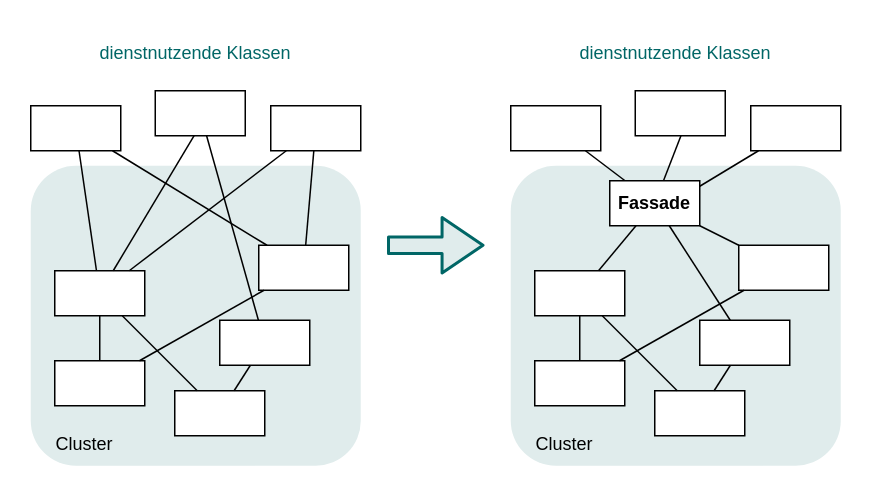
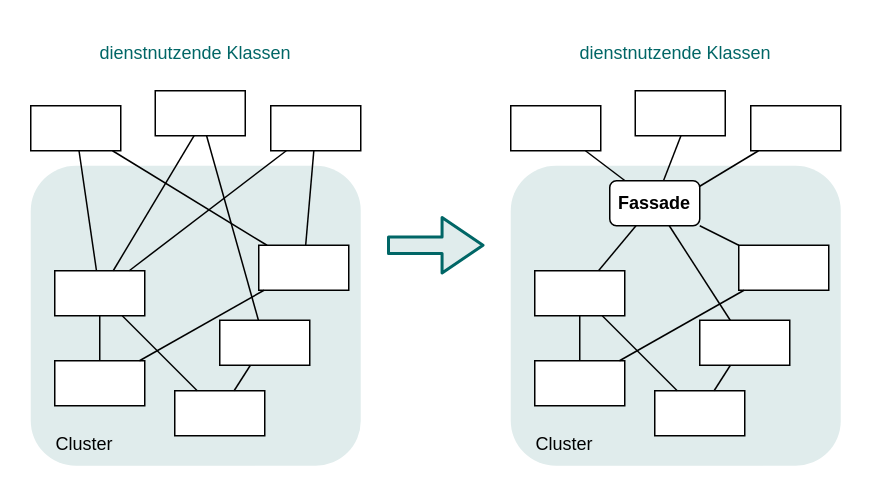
(655, 203) -> (655, 203)
